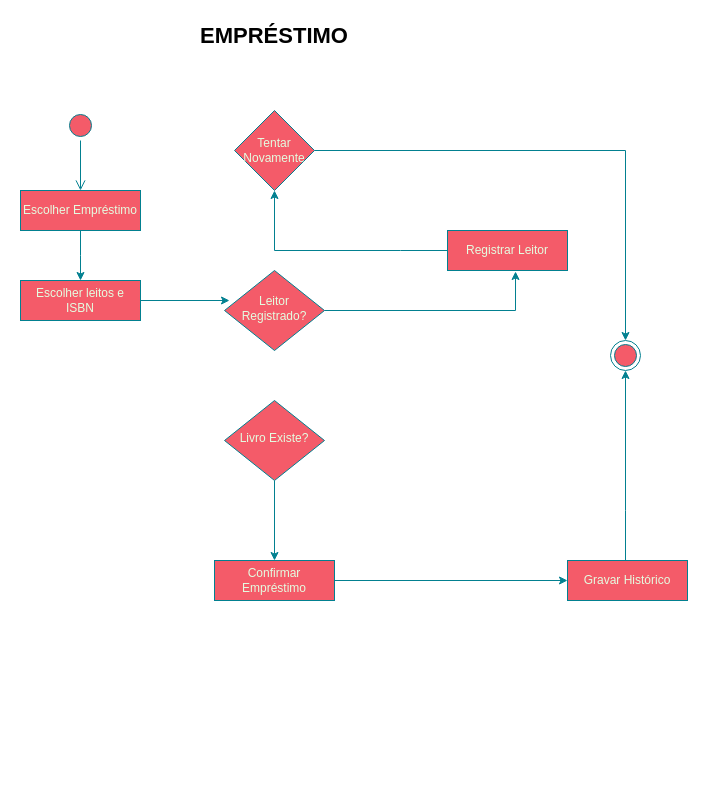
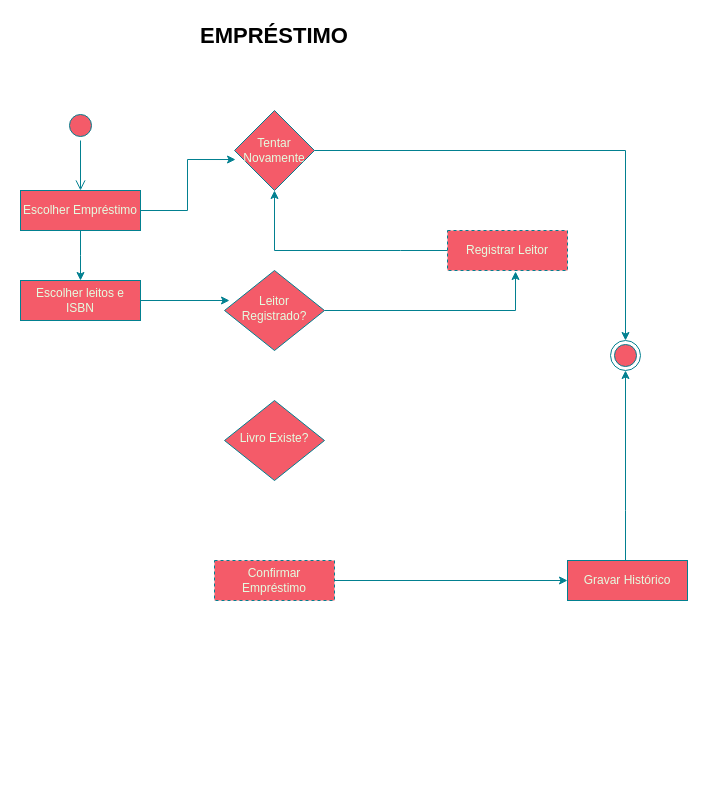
none -> (188, 189)
(508, 251) -> (508, 251)
(275, 517) -> none
(275, 581) -> (275, 581)
